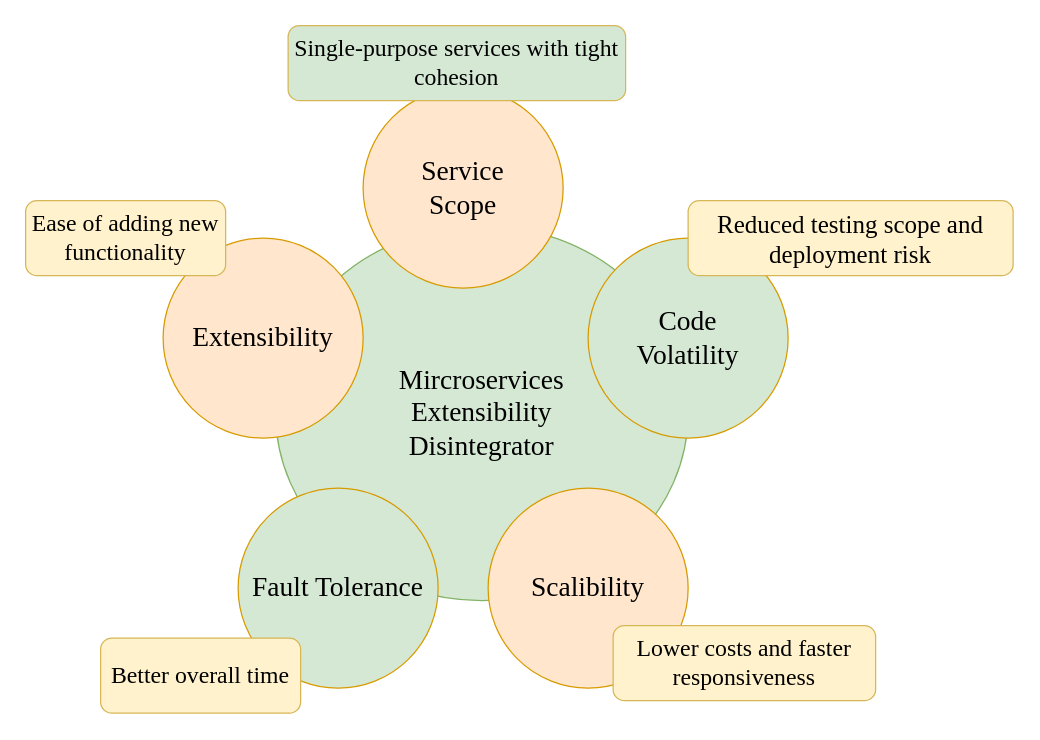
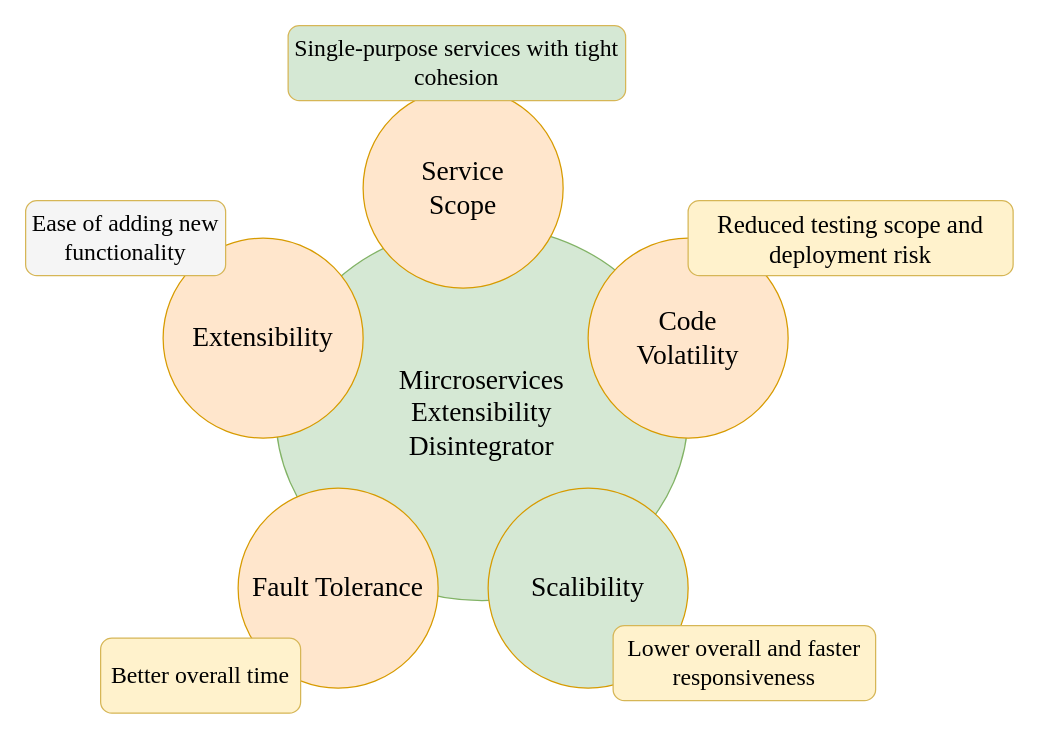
(126, 238) -> (126, 238)
(688, 338) -> (688, 338)
(338, 588) -> (338, 588)
(588, 588) -> (588, 588)
(744, 663) -> (744, 663)
